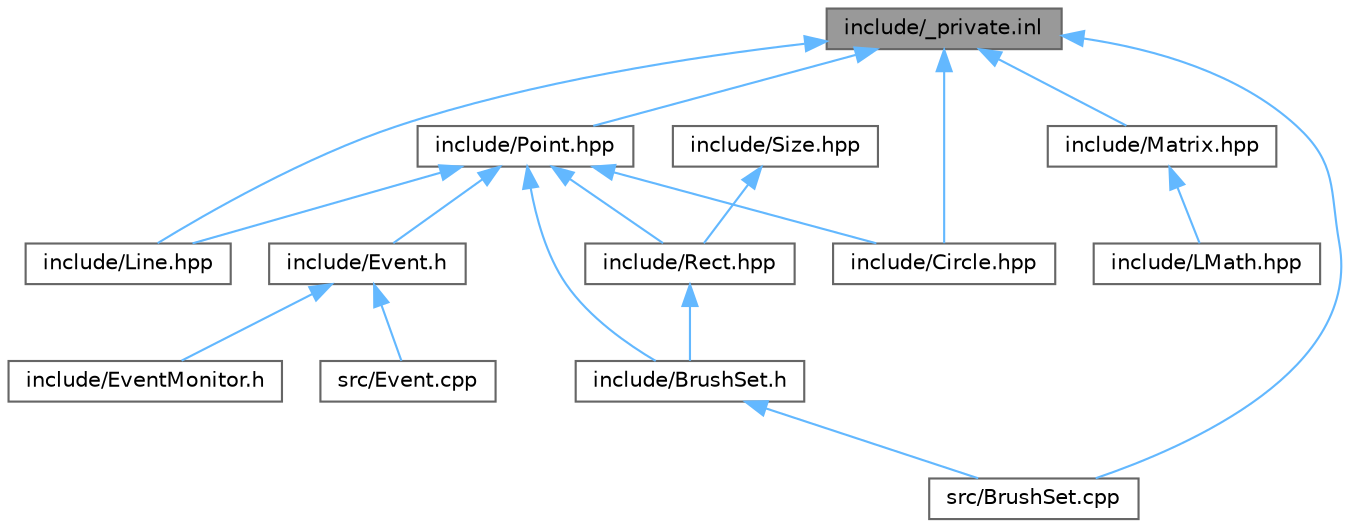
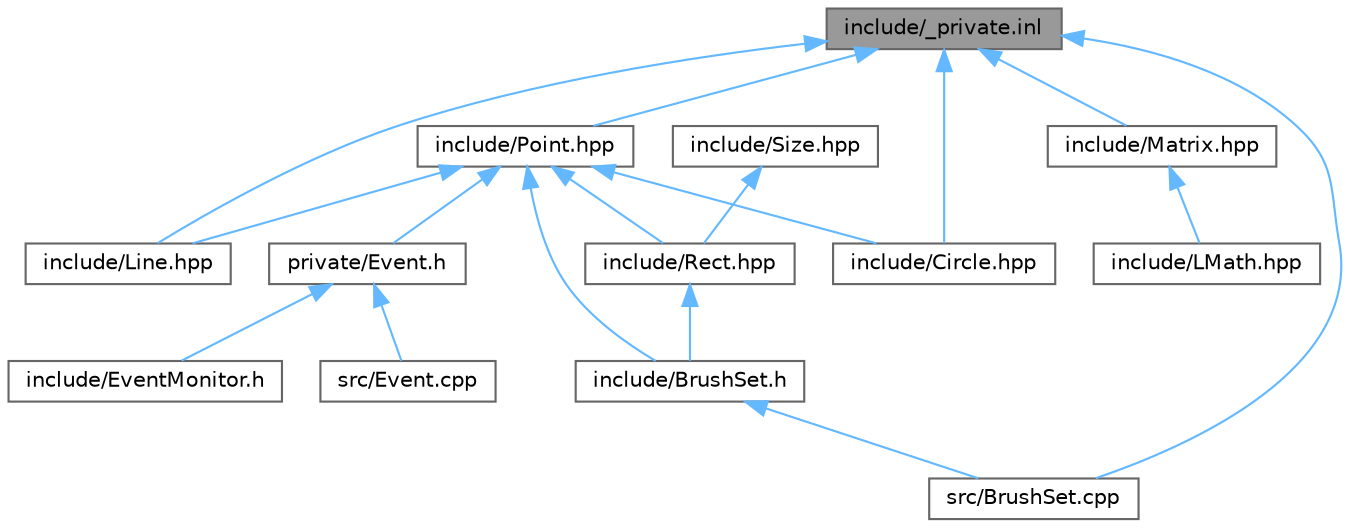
(367, 264) -> (367, 264)
